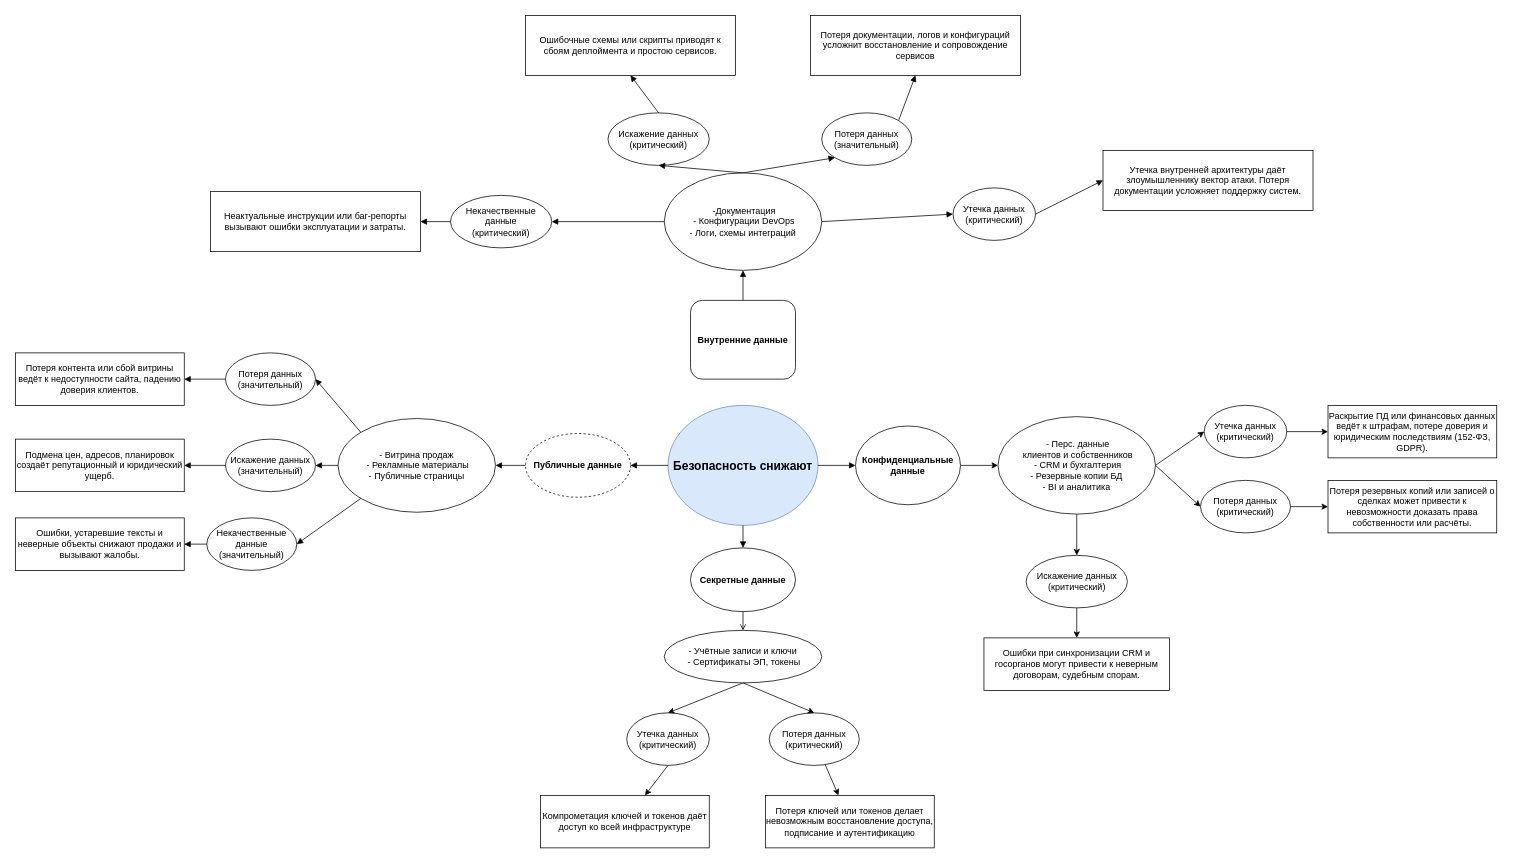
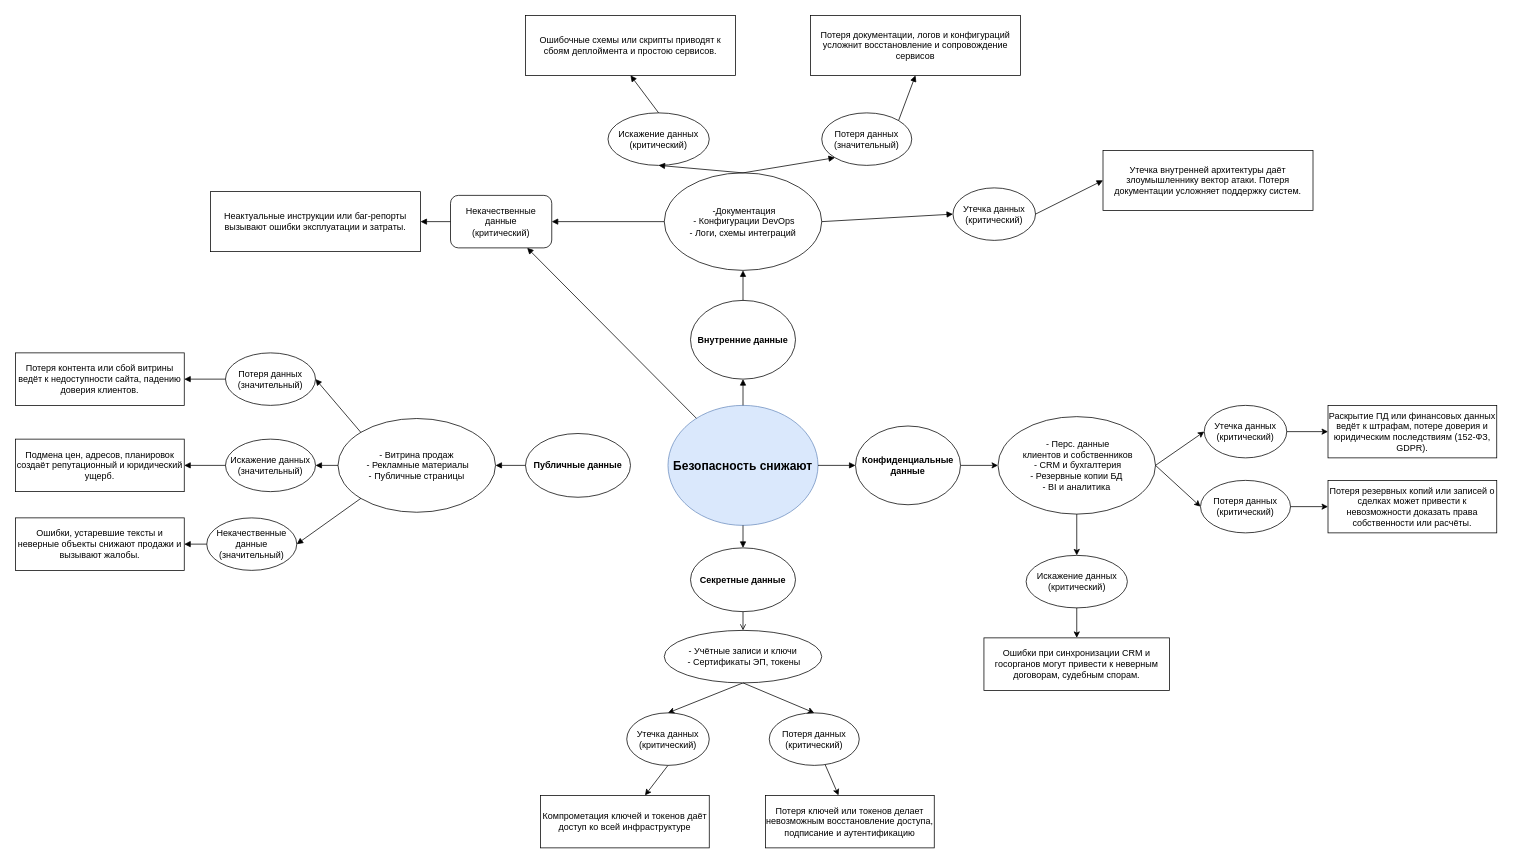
(501, 222) -> (501, 222)
(743, 340) -> (743, 340)
none -> (743, 386)
(578, 465) -> (578, 465)
(653, 465) -> (574, 296)
